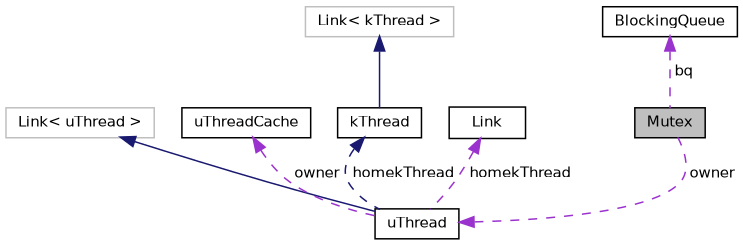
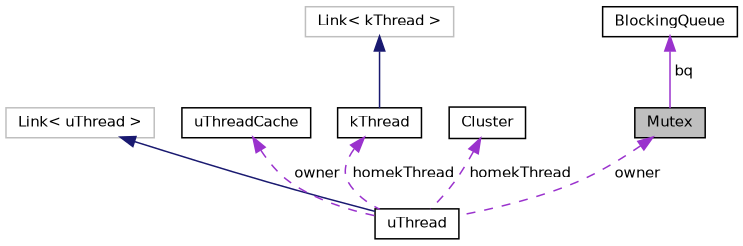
(670, 80) -> (670, 80)
(487, 123) -> (487, 123)
(350, 185) -> (350, 185)
(604, 211) -> (554, 191)
